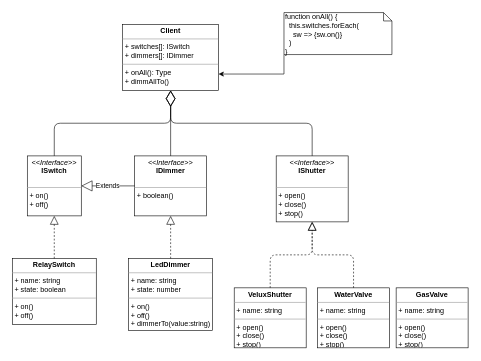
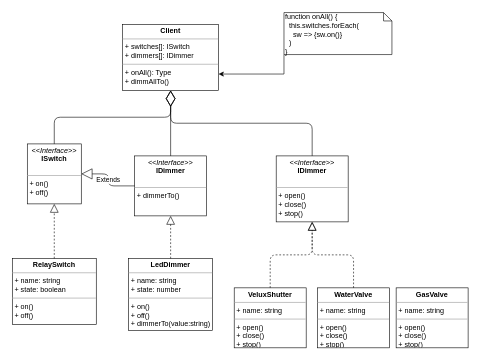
(161, 169) -> (161, 169)
(303, 177) -> (303, 177)
(54, 186) -> (54, 174)
